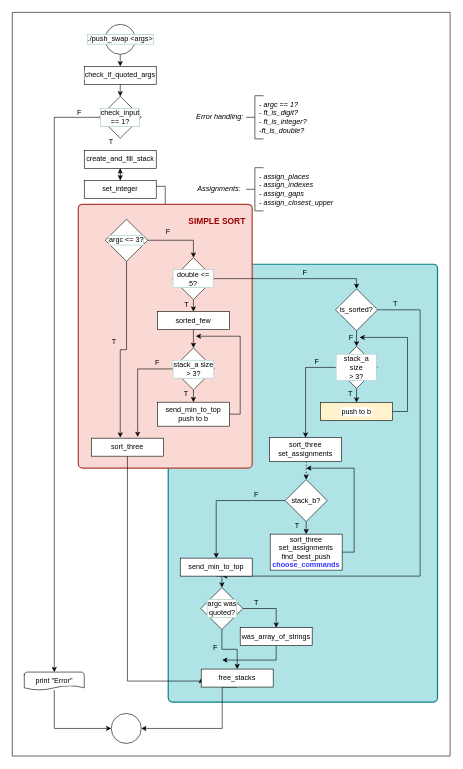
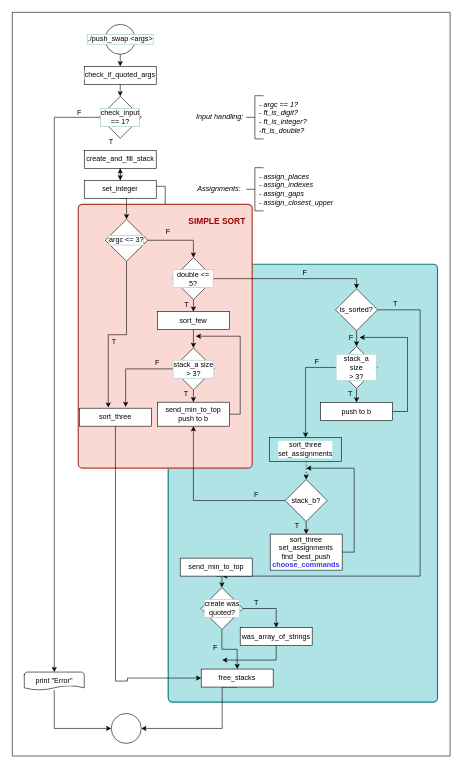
(223, 117) -> (223, 117)
none -> (127, 205)
(194, 321) -> (194, 321)
(357, 412) -> (357, 412)
(128, 447) -> (116, 417)
(306, 450) -> (306, 450)
(216, 552) -> (194, 449)
(222, 609) -> (222, 609)
